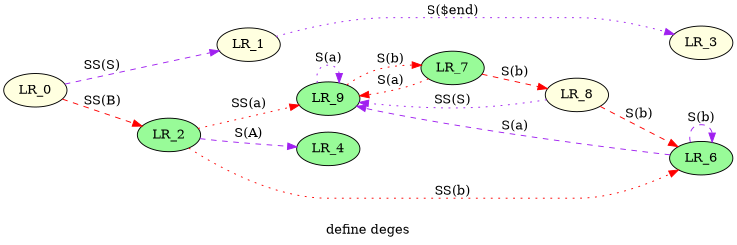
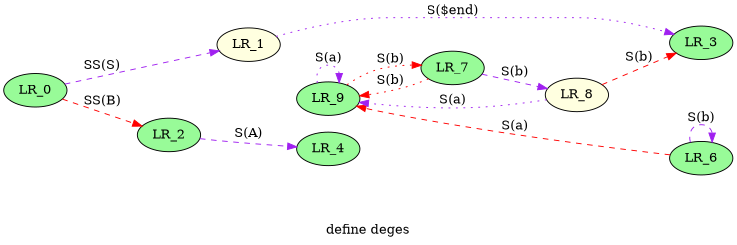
(701, 43) -> (701, 43)
(390, 80) -> (390, 80)
(510, 80) -> (510, 80)
(35, 90) -> (35, 90)
(453, 100) -> (453, 100)
(244, 118) -> none
(635, 124) -> (635, 71)
(518, 135) -> (518, 135)
(426, 198) -> none
